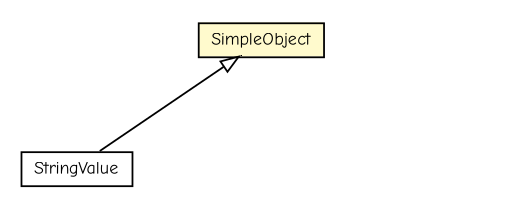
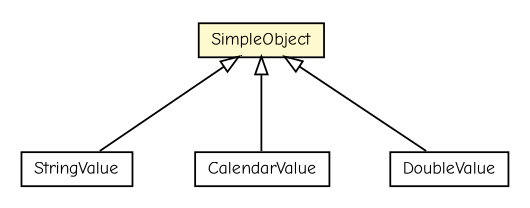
none -> (261, 168)
none -> (449, 168)
